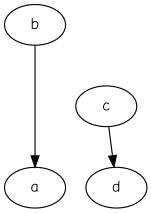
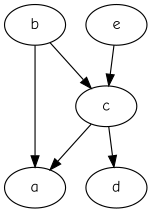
none -> (116, 25)
none -> (67, 61)
none -> (75, 143)
